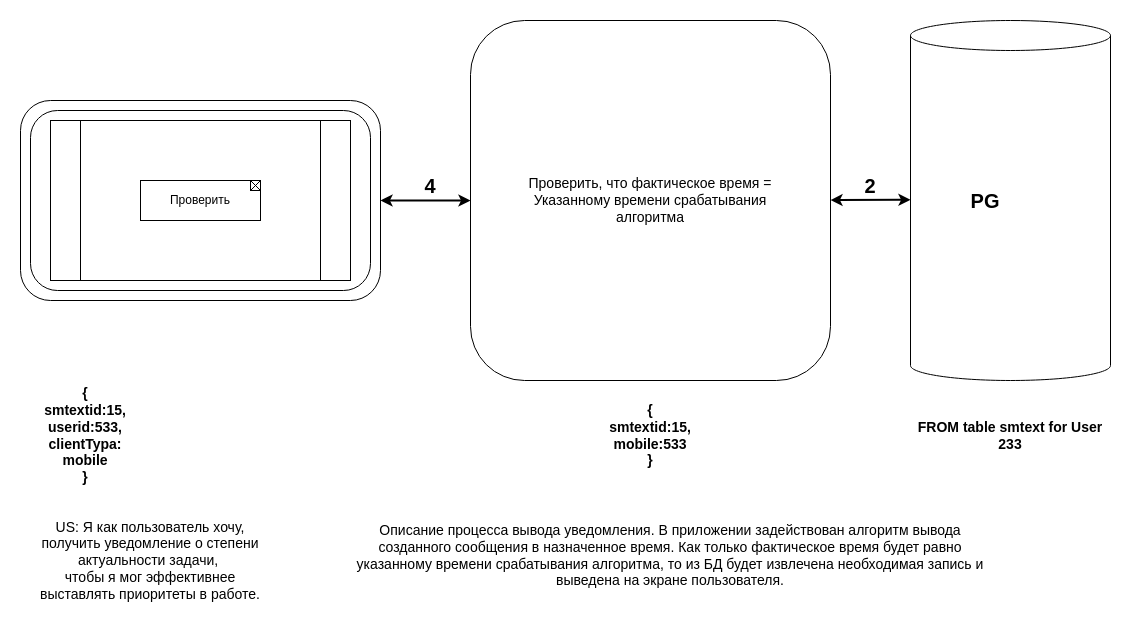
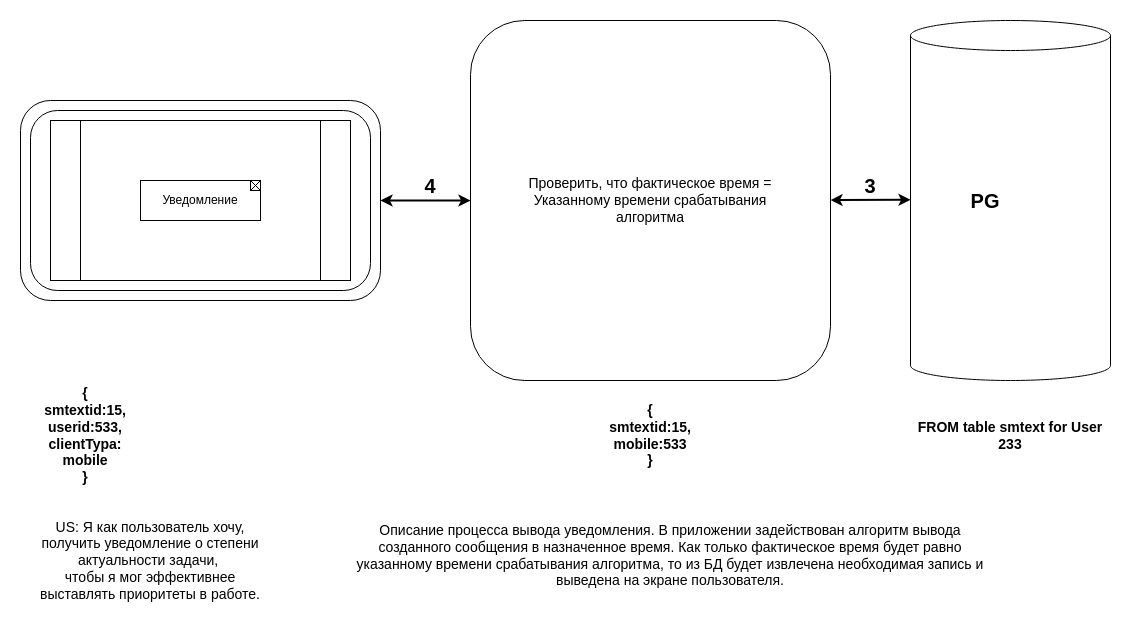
(871, 186) -> (871, 186)
(201, 201) -> (201, 201)
